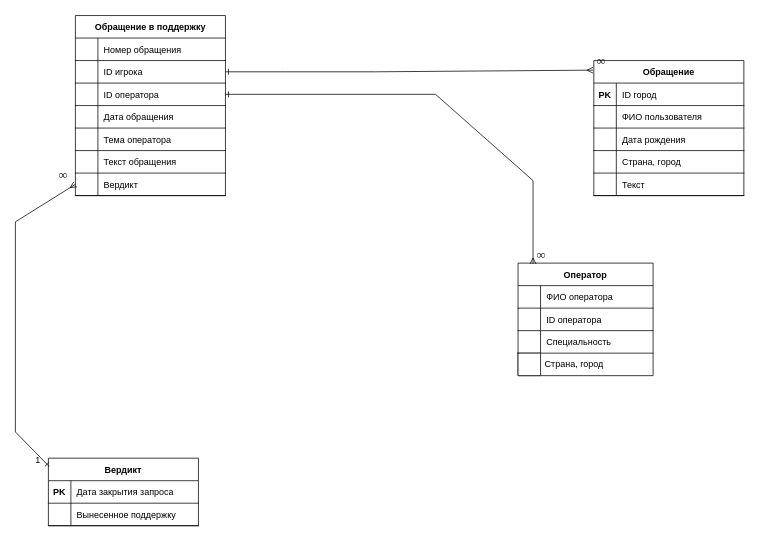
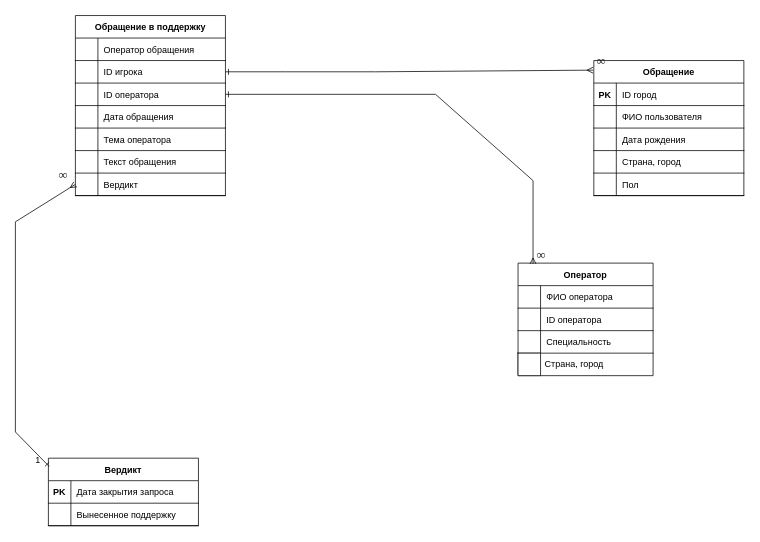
(140, 50) -> (148, 50)
(634, 185) -> (629, 185)
